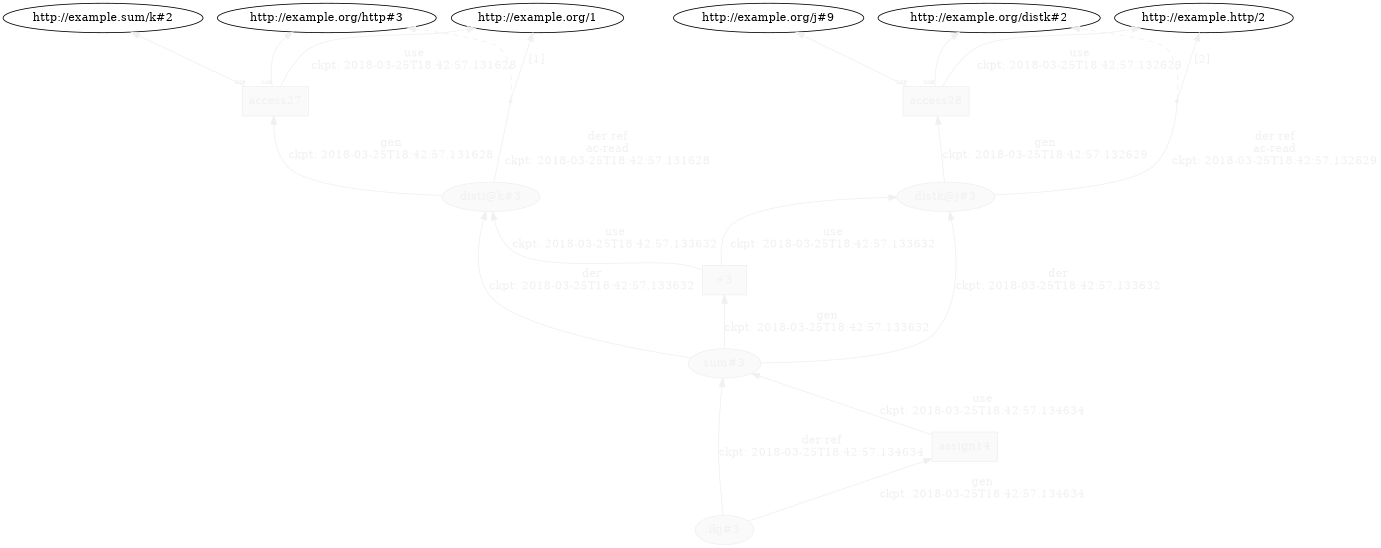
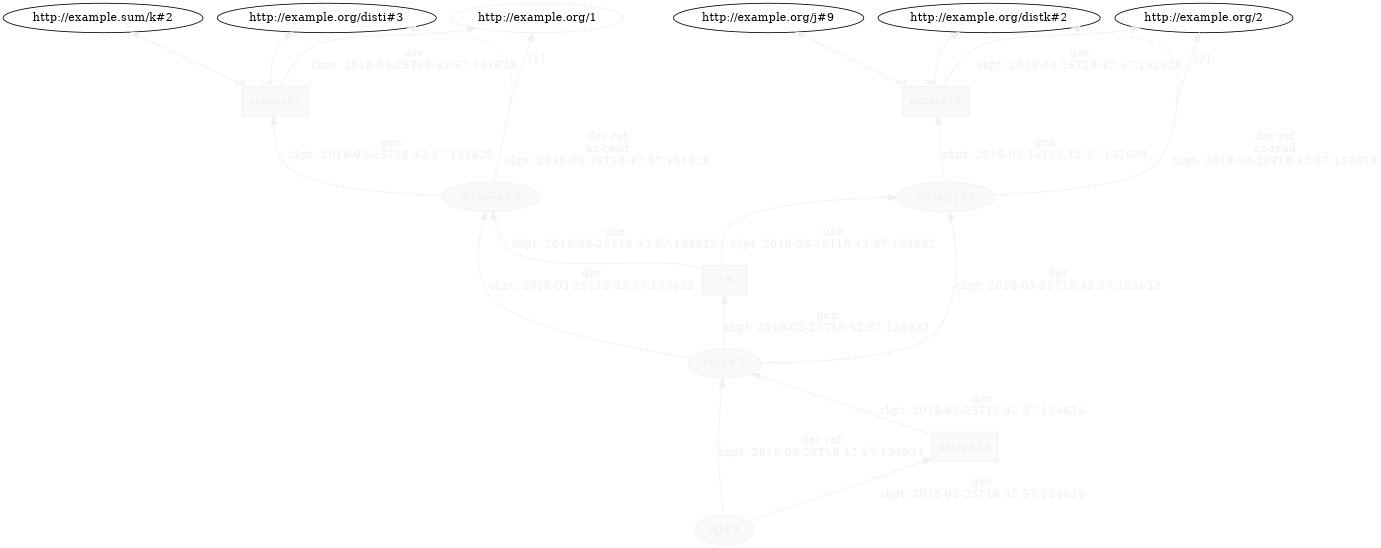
(327, 18) -> (327, 18)
(538, 18) -> (538, 18)
(1204, 18) -> (1204, 18)
